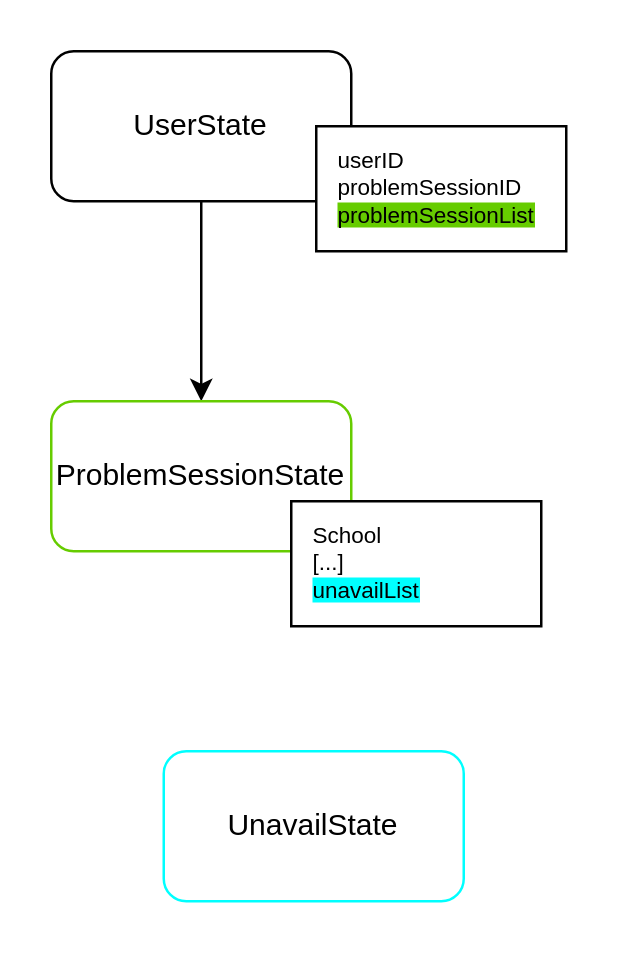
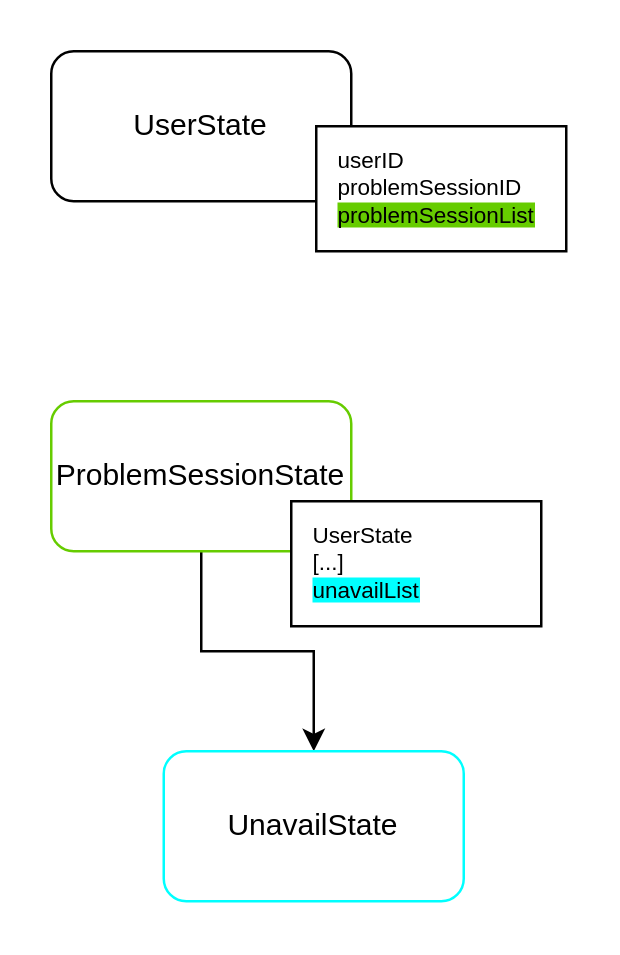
(201, 293) -> none
(374, 564) -> (374, 564)
none -> (249, 651)
